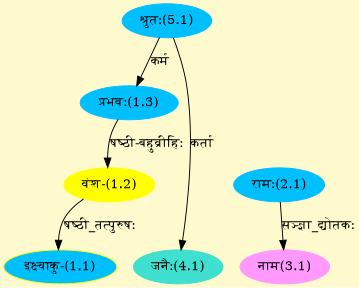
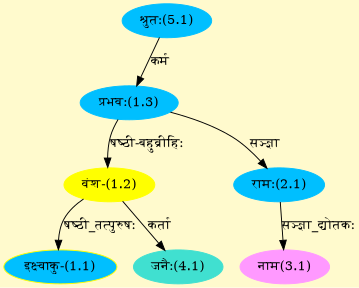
none -> (219, 130)
(190, 138) -> (141, 222)
